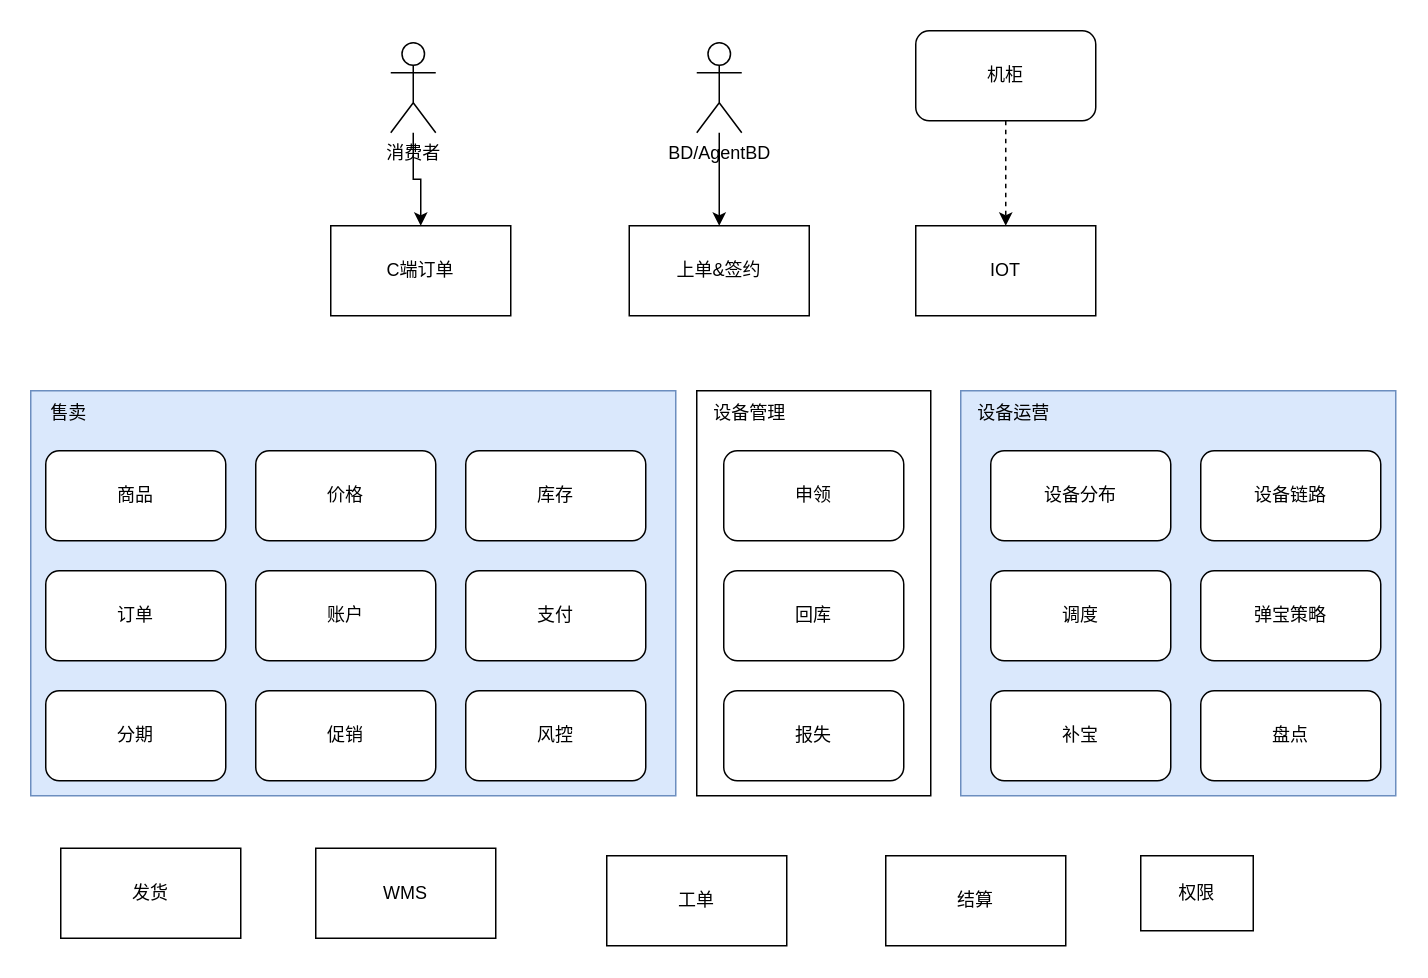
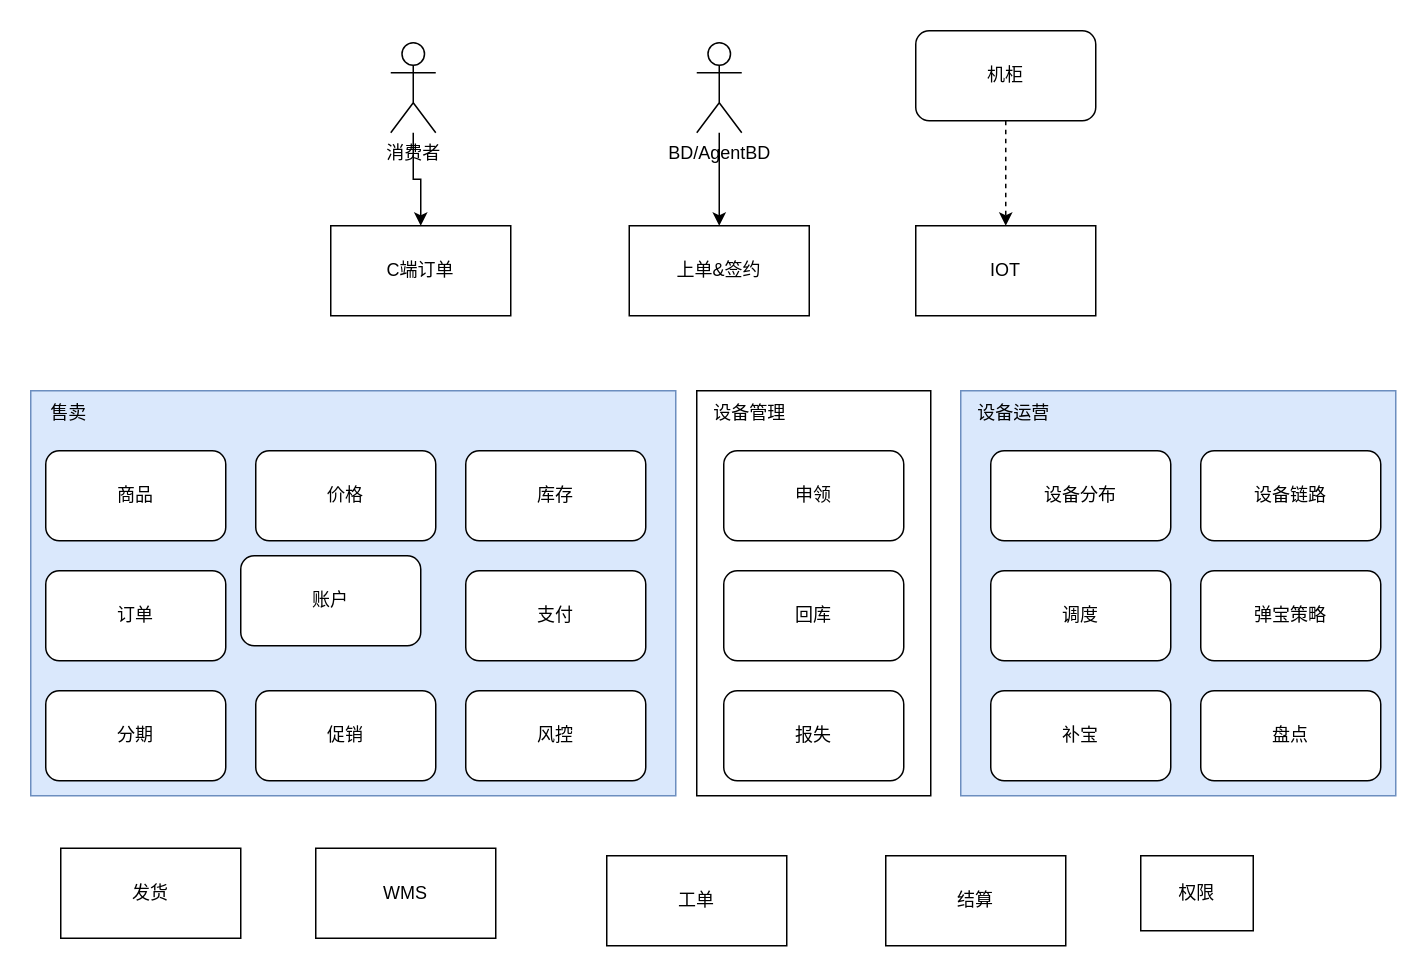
(346, 616) -> (331, 601)
